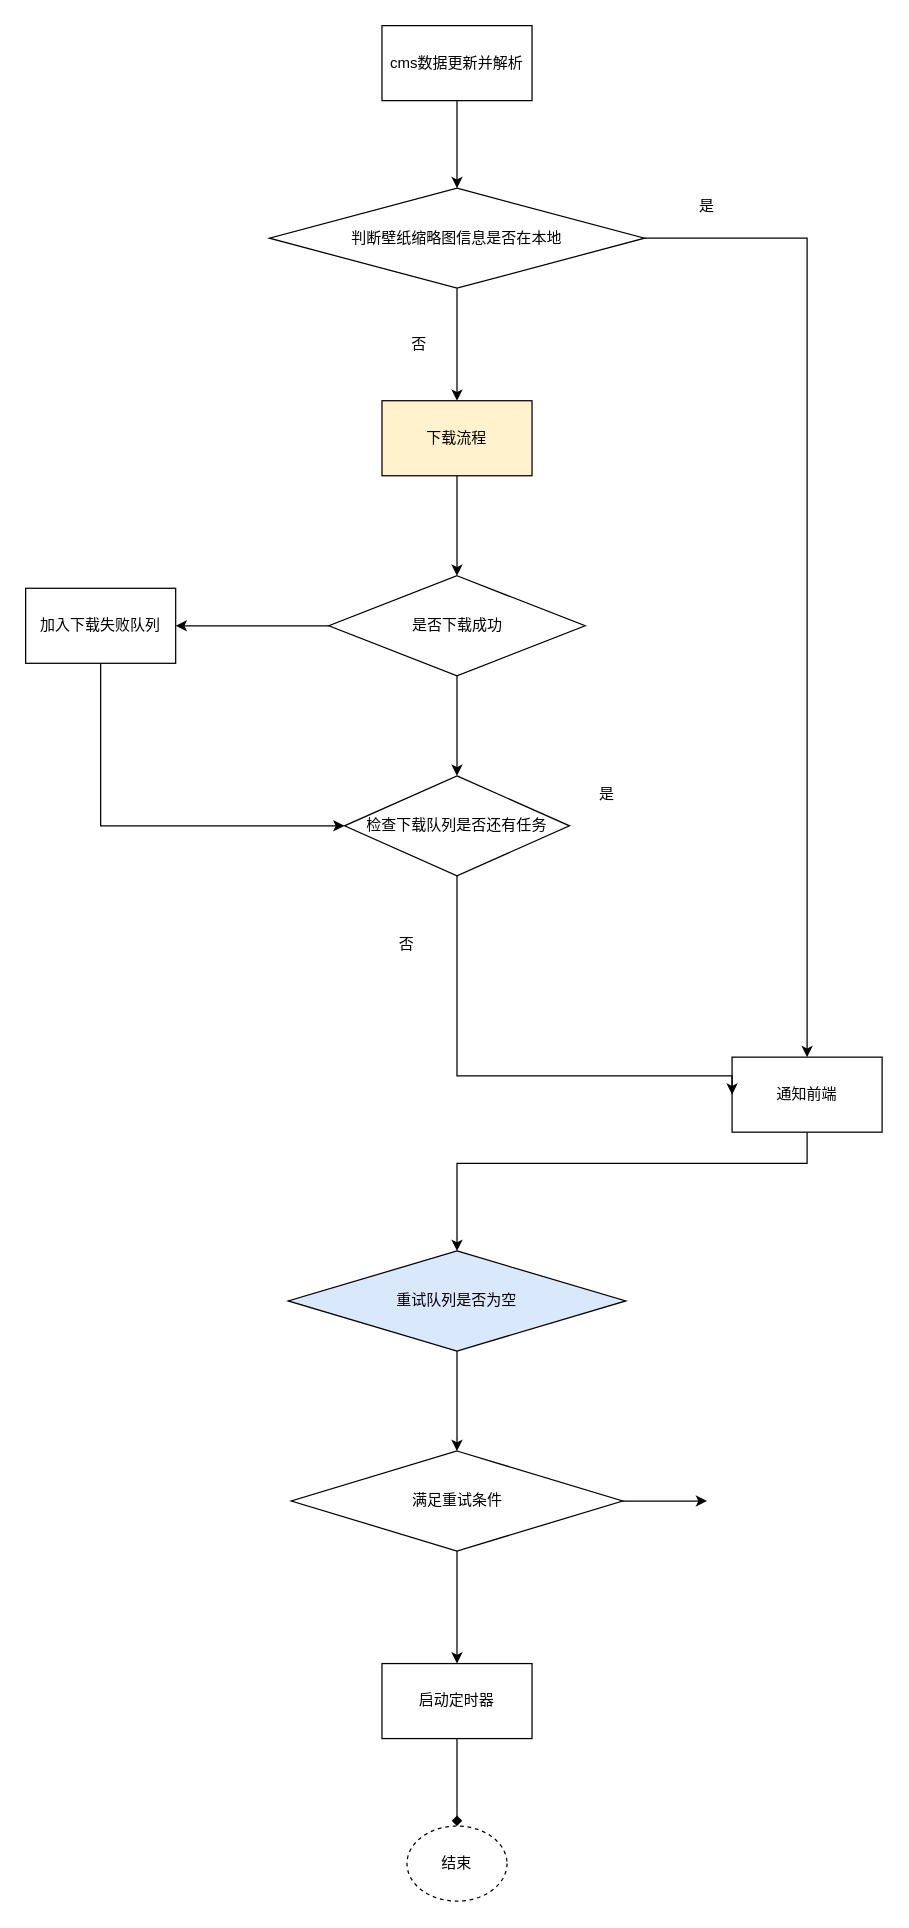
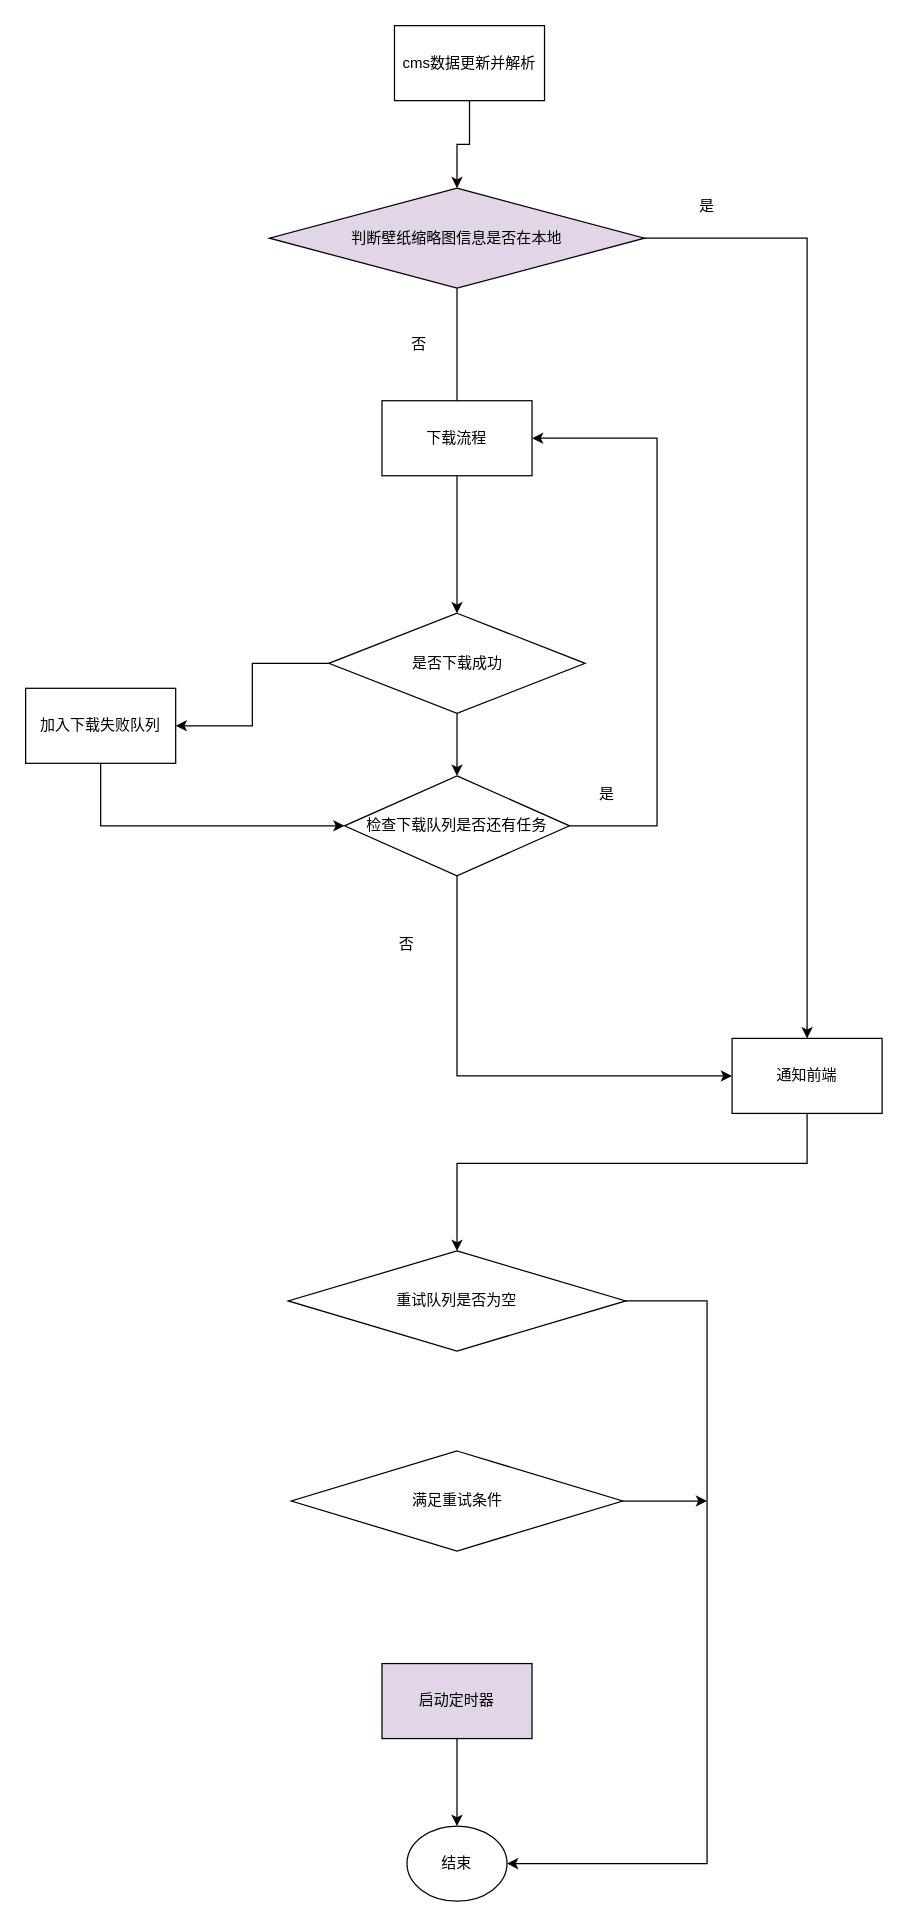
(457, 63) -> (469, 63)
(457, 238) -> (457, 238)
(457, 391) -> (457, 394)
(457, 438) -> (457, 438)
none -> (657, 617)
(101, 626) -> (101, 726)
(457, 626) -> (457, 663)
(807, 1094) -> (807, 1076)
(457, 1301) -> (457, 1301)
(457, 1397) -> none
(457, 1603) -> none
none -> (707, 1637)
(457, 1701) -> (457, 1701)
(457, 1815) -> (457, 1816)
(457, 1863) -> (457, 1863)
